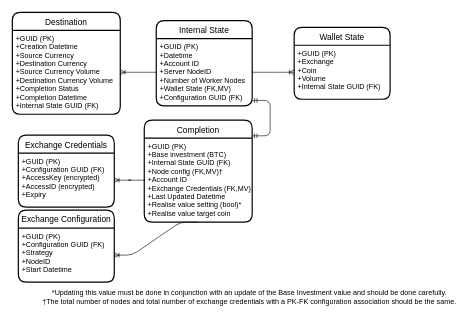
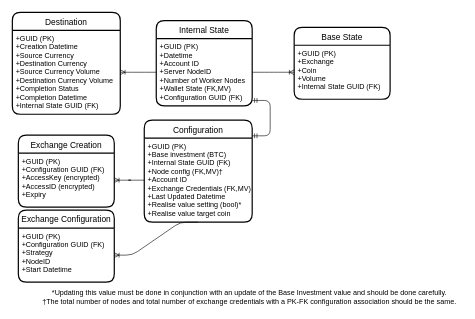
(342, 37) -> (342, 37)
(198, 130) -> (198, 130)
(66, 145) -> (66, 145)
